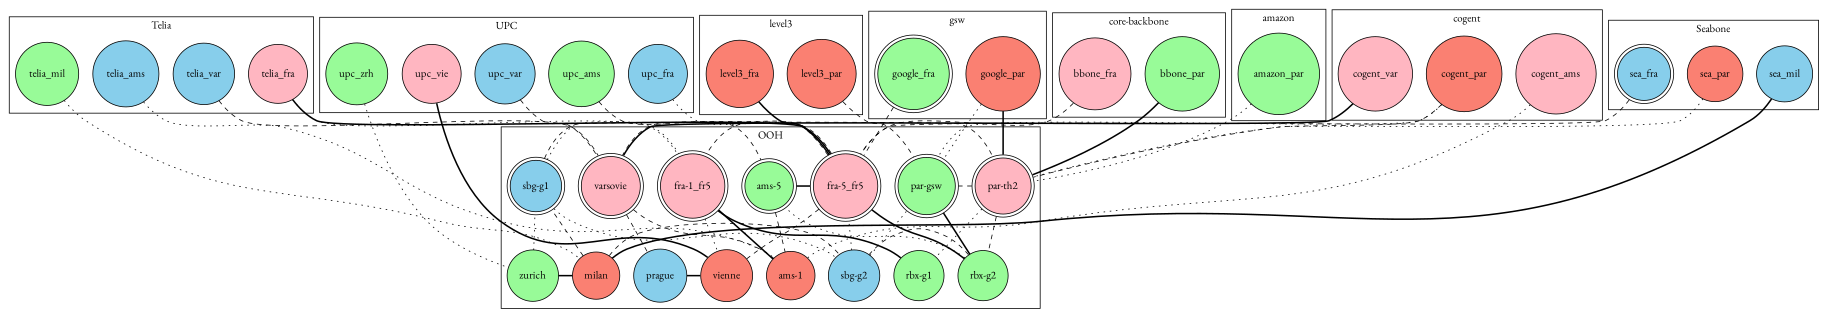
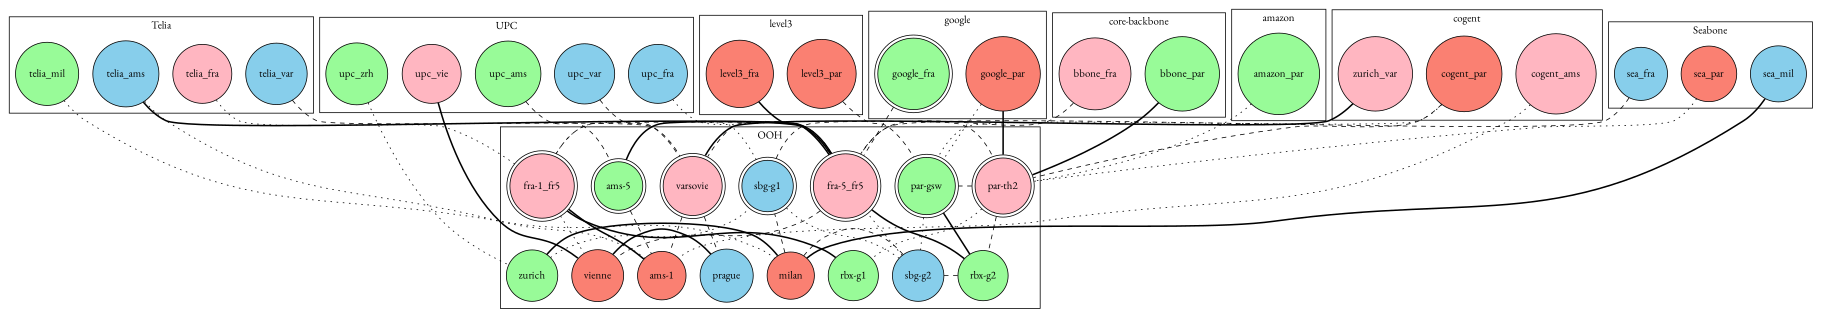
(958, 20) -> (958, 20)
(1375, 74) -> (1375, 74)
(1644, 74) -> (1641, 74)
(563, 123) -> (489, 123)
(879, 236) -> none
